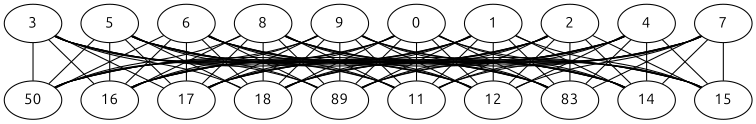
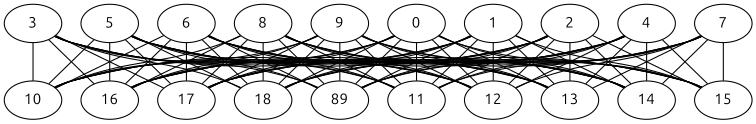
(33, 100) -> (33, 100)
(570, 100) -> (570, 100)
